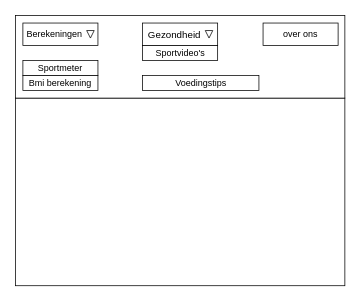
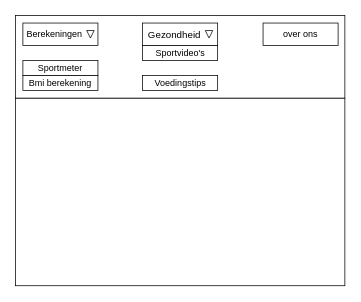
(201, 83) -> (180, 83)
